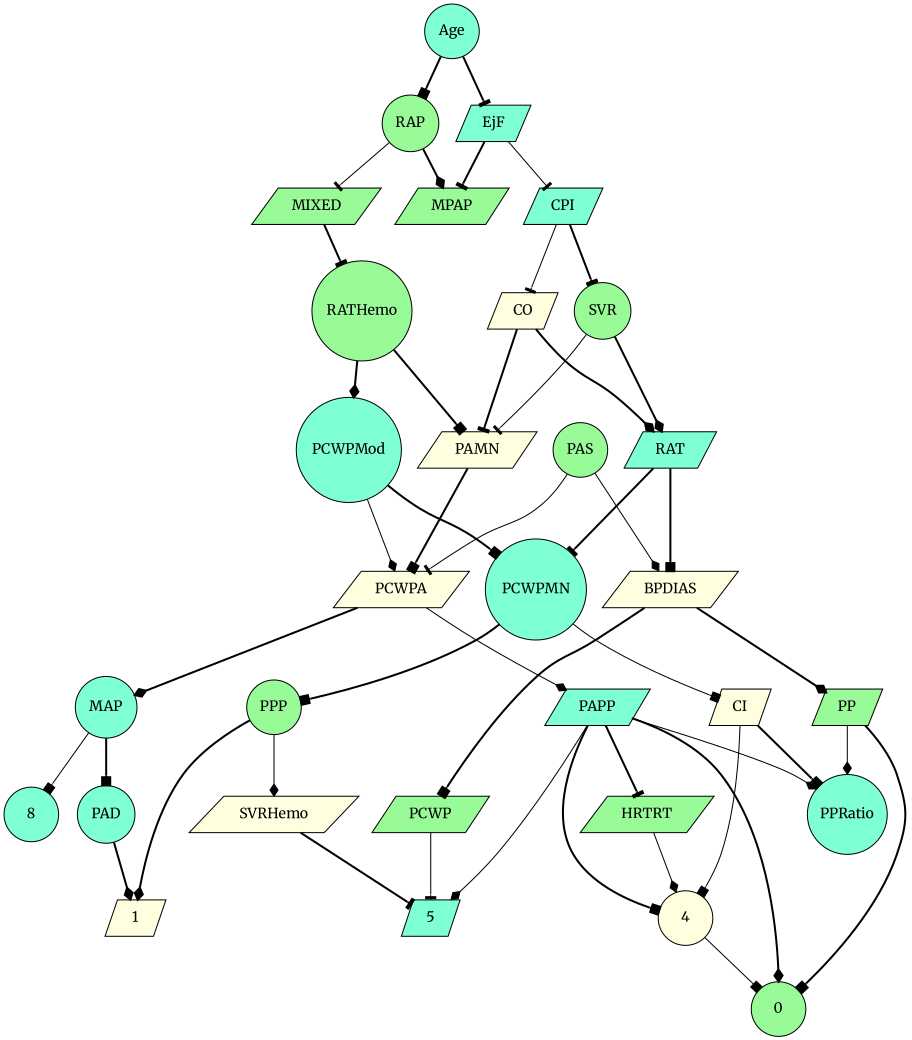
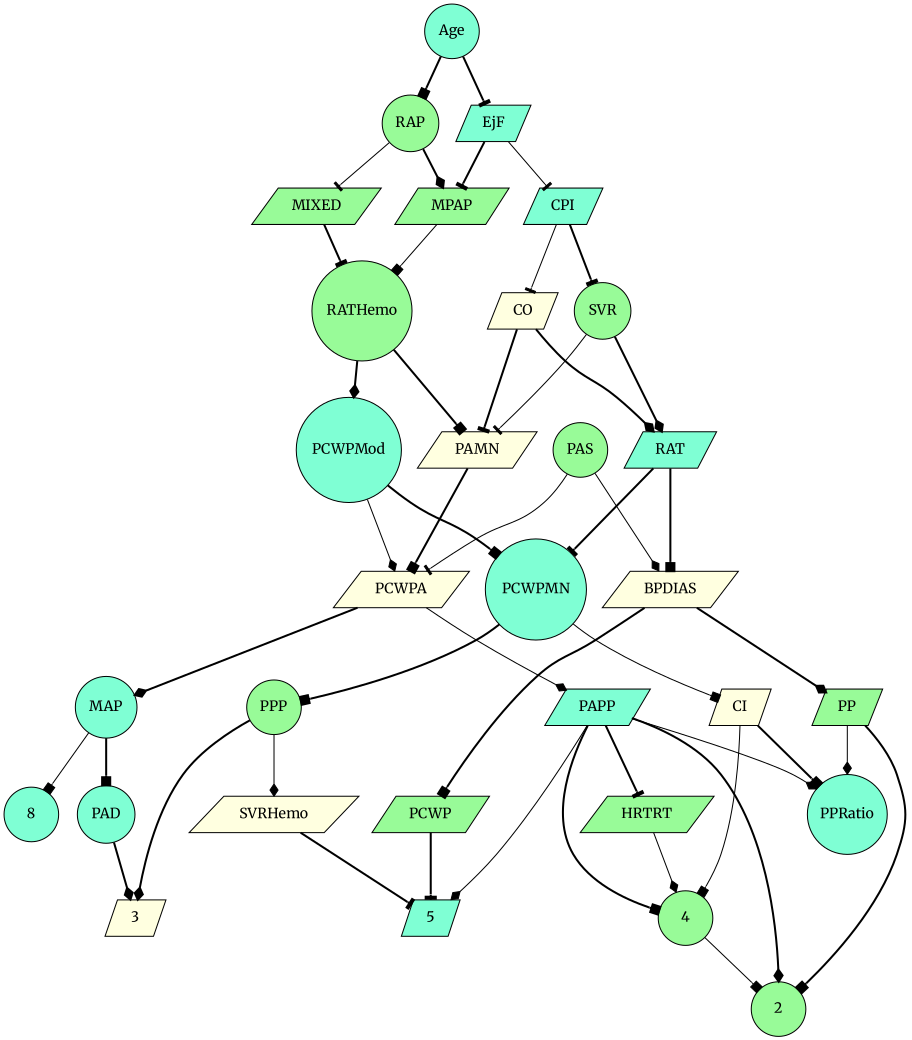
none -> (419, 245)
(431, 863) -> (431, 863)
(135, 918) -> (135, 918)
(686, 918) -> (686, 918)
(779, 1009) -> (779, 1009)
